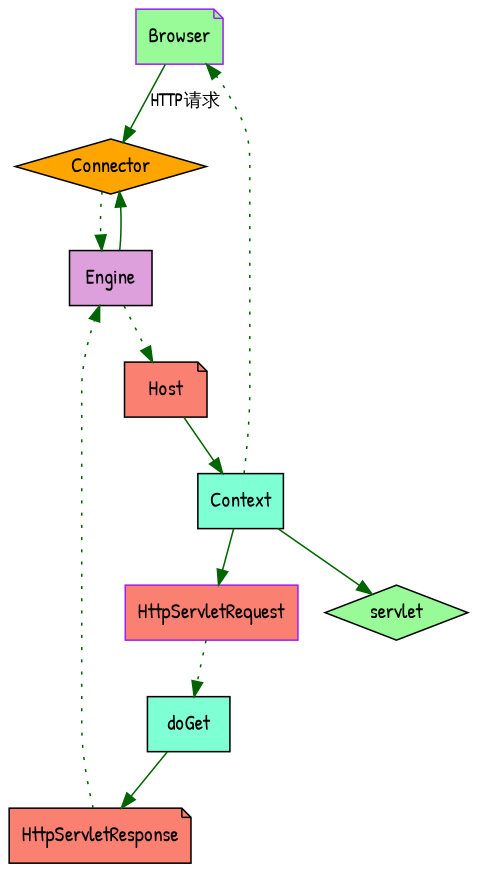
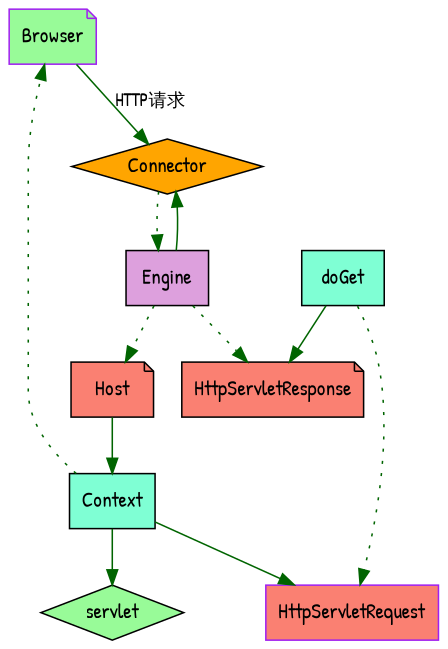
(82, 564) -> (215, 328)
(202, 661) -> (384, 437)
